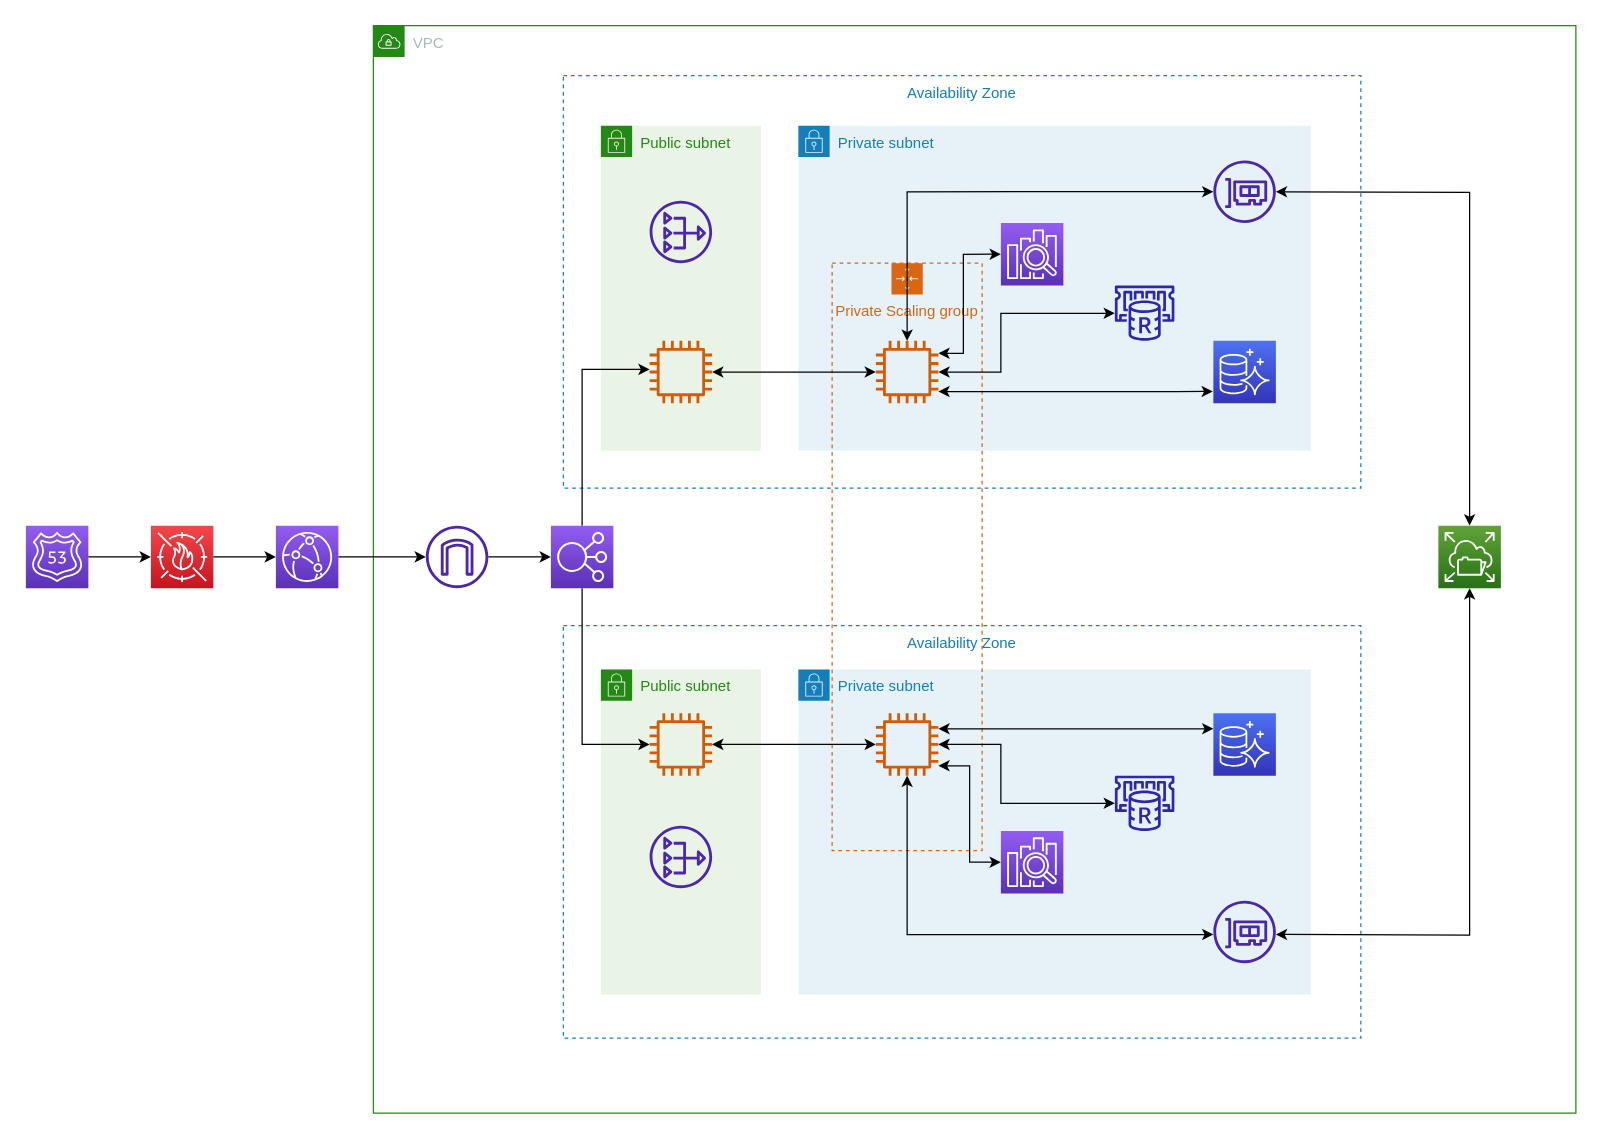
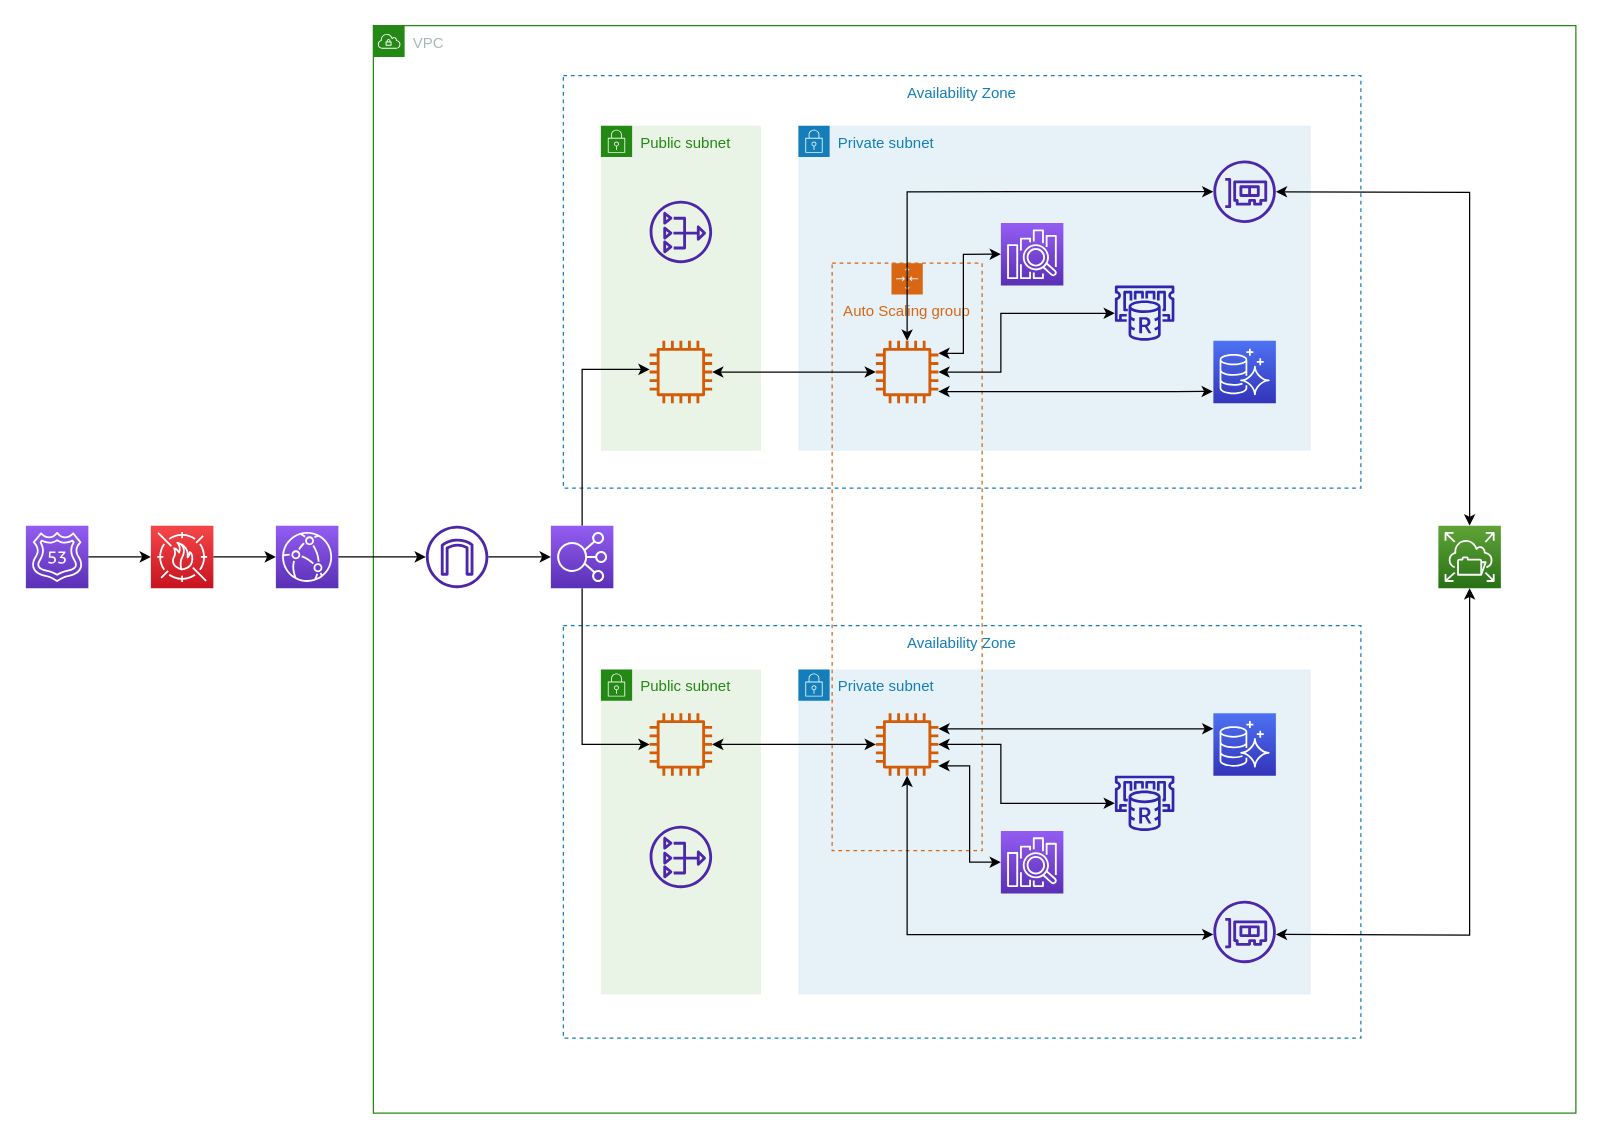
(907, 321) -> (907, 312)
